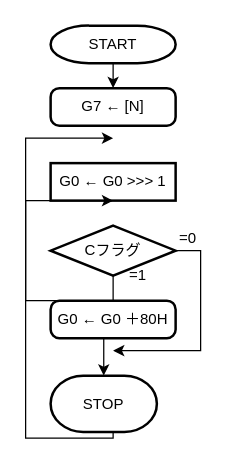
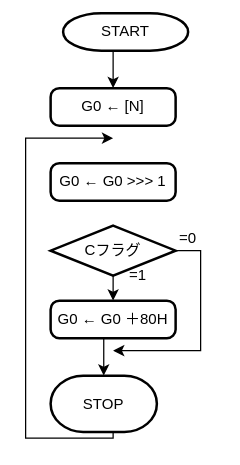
(113, 44) -> (126, 32)
(113, 107) -> (113, 107)
(113, 182) -> (113, 182)
(42, 201) -> (113, 291)
